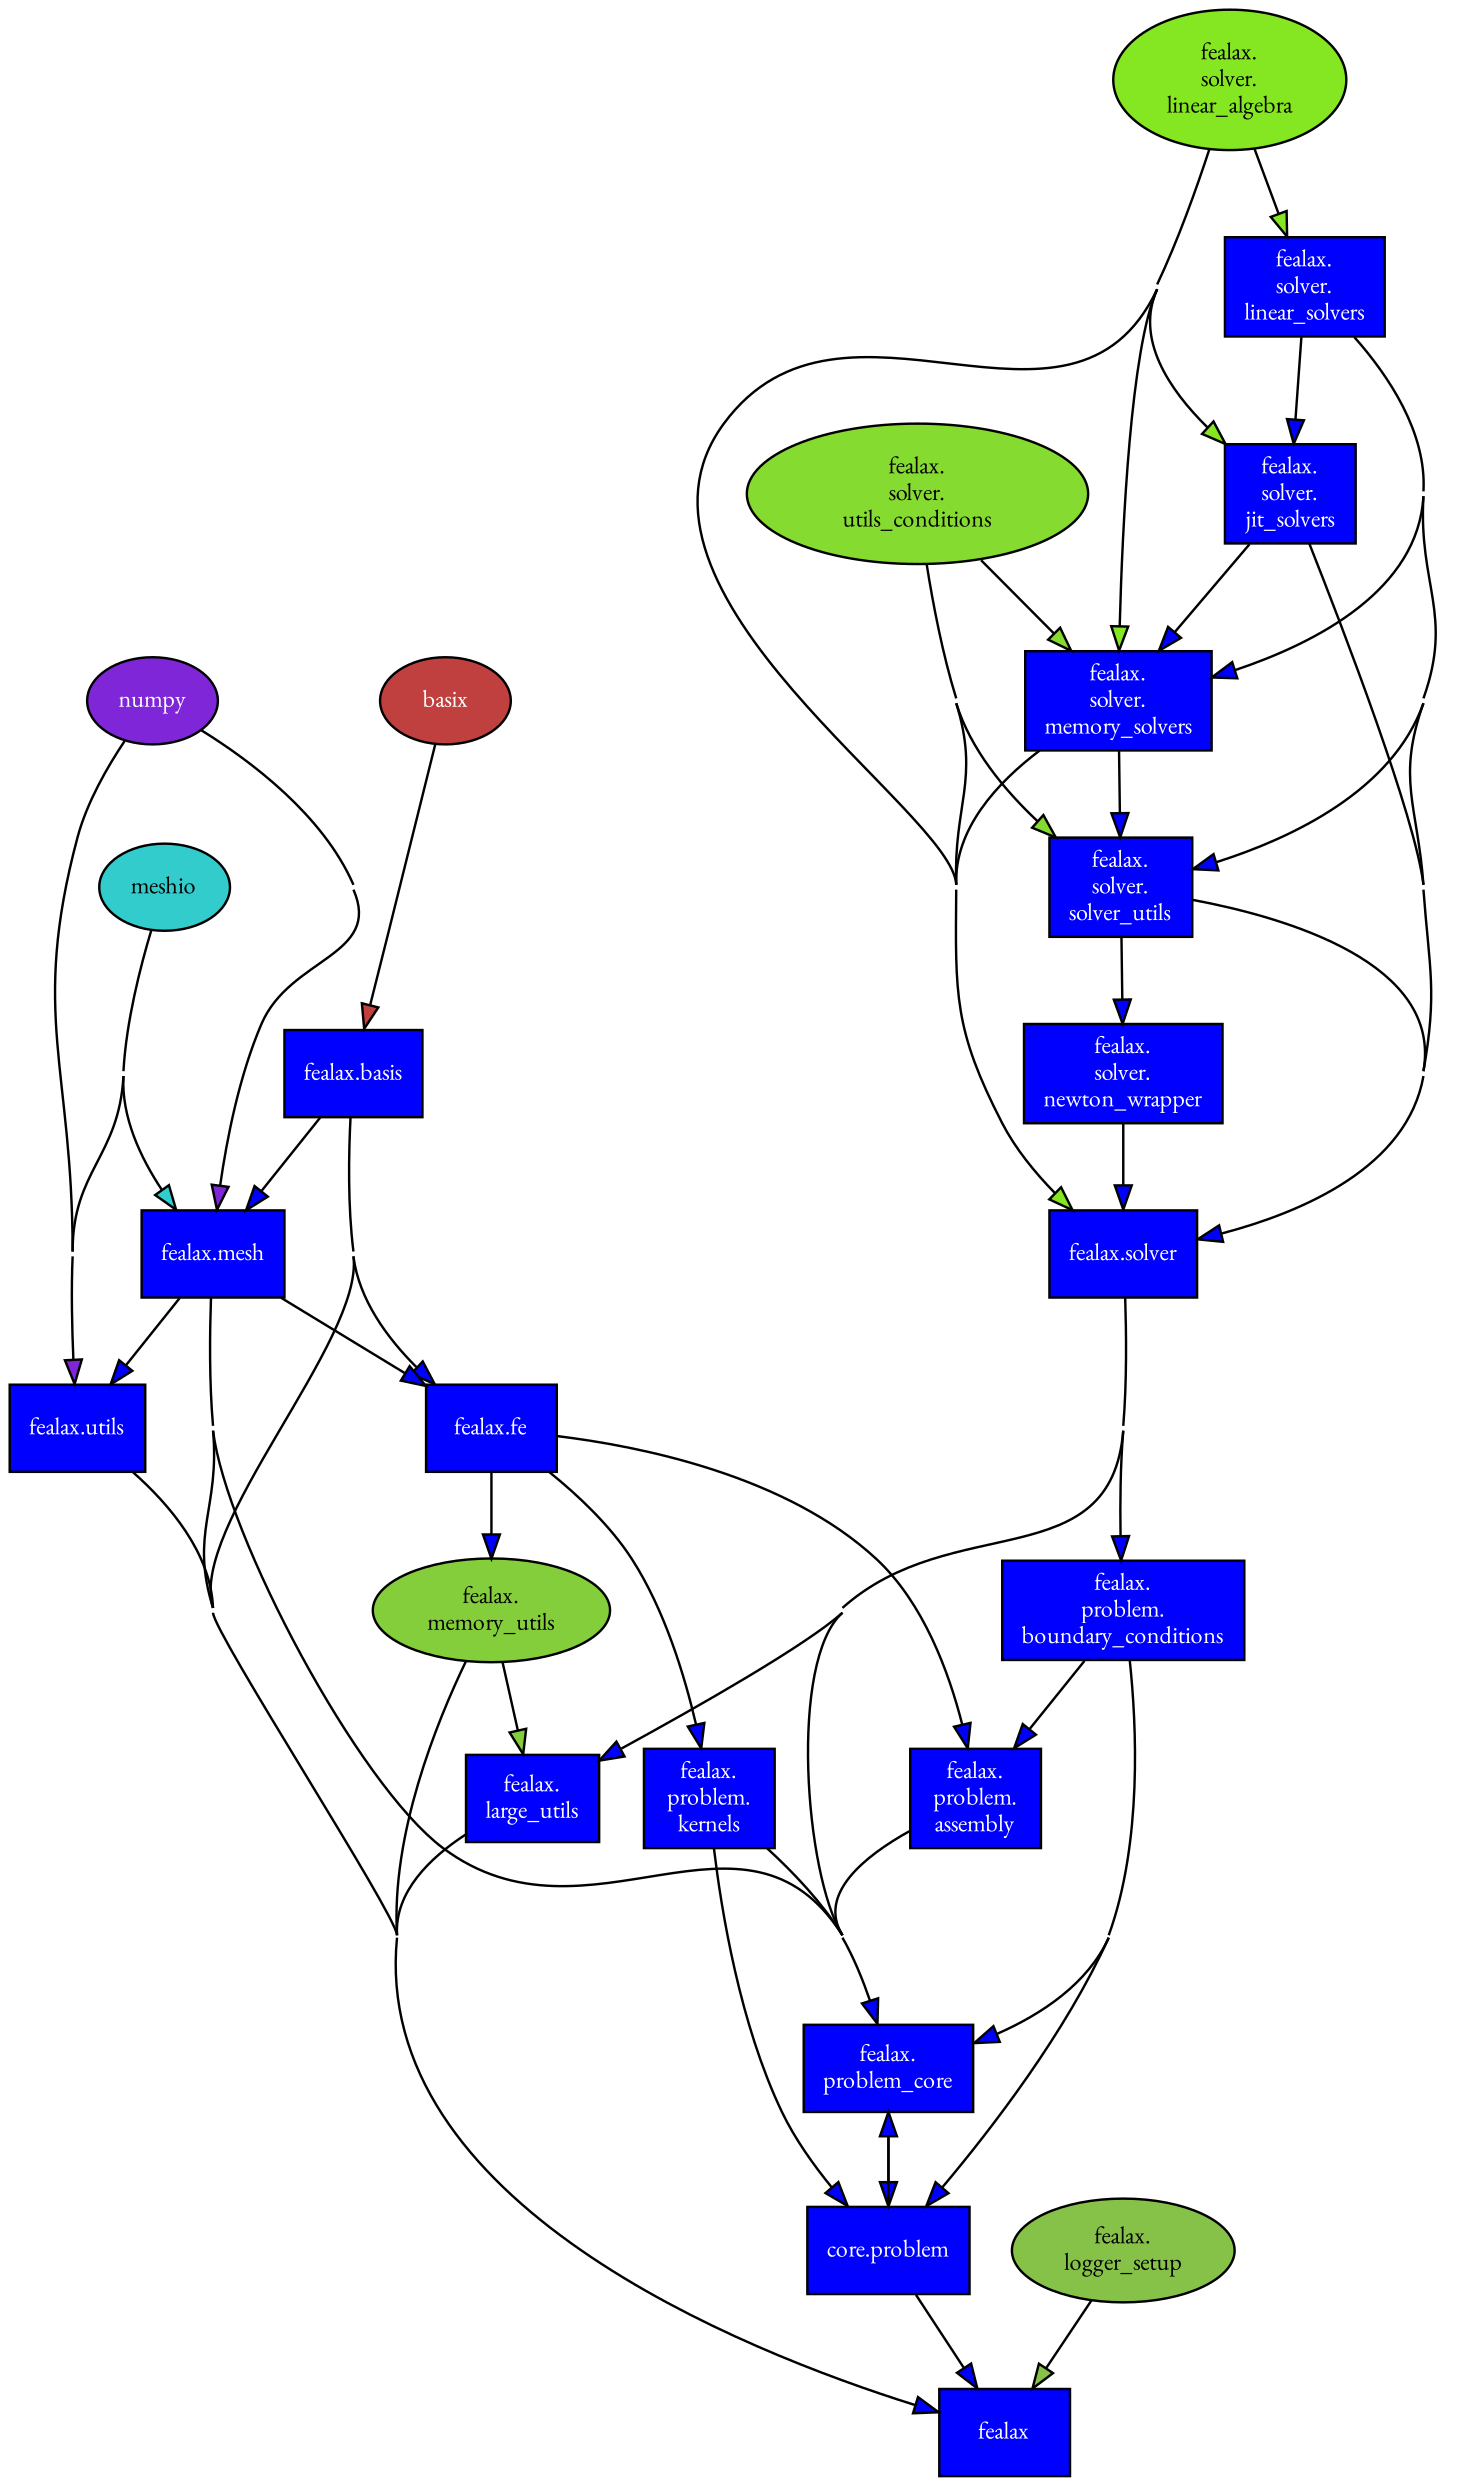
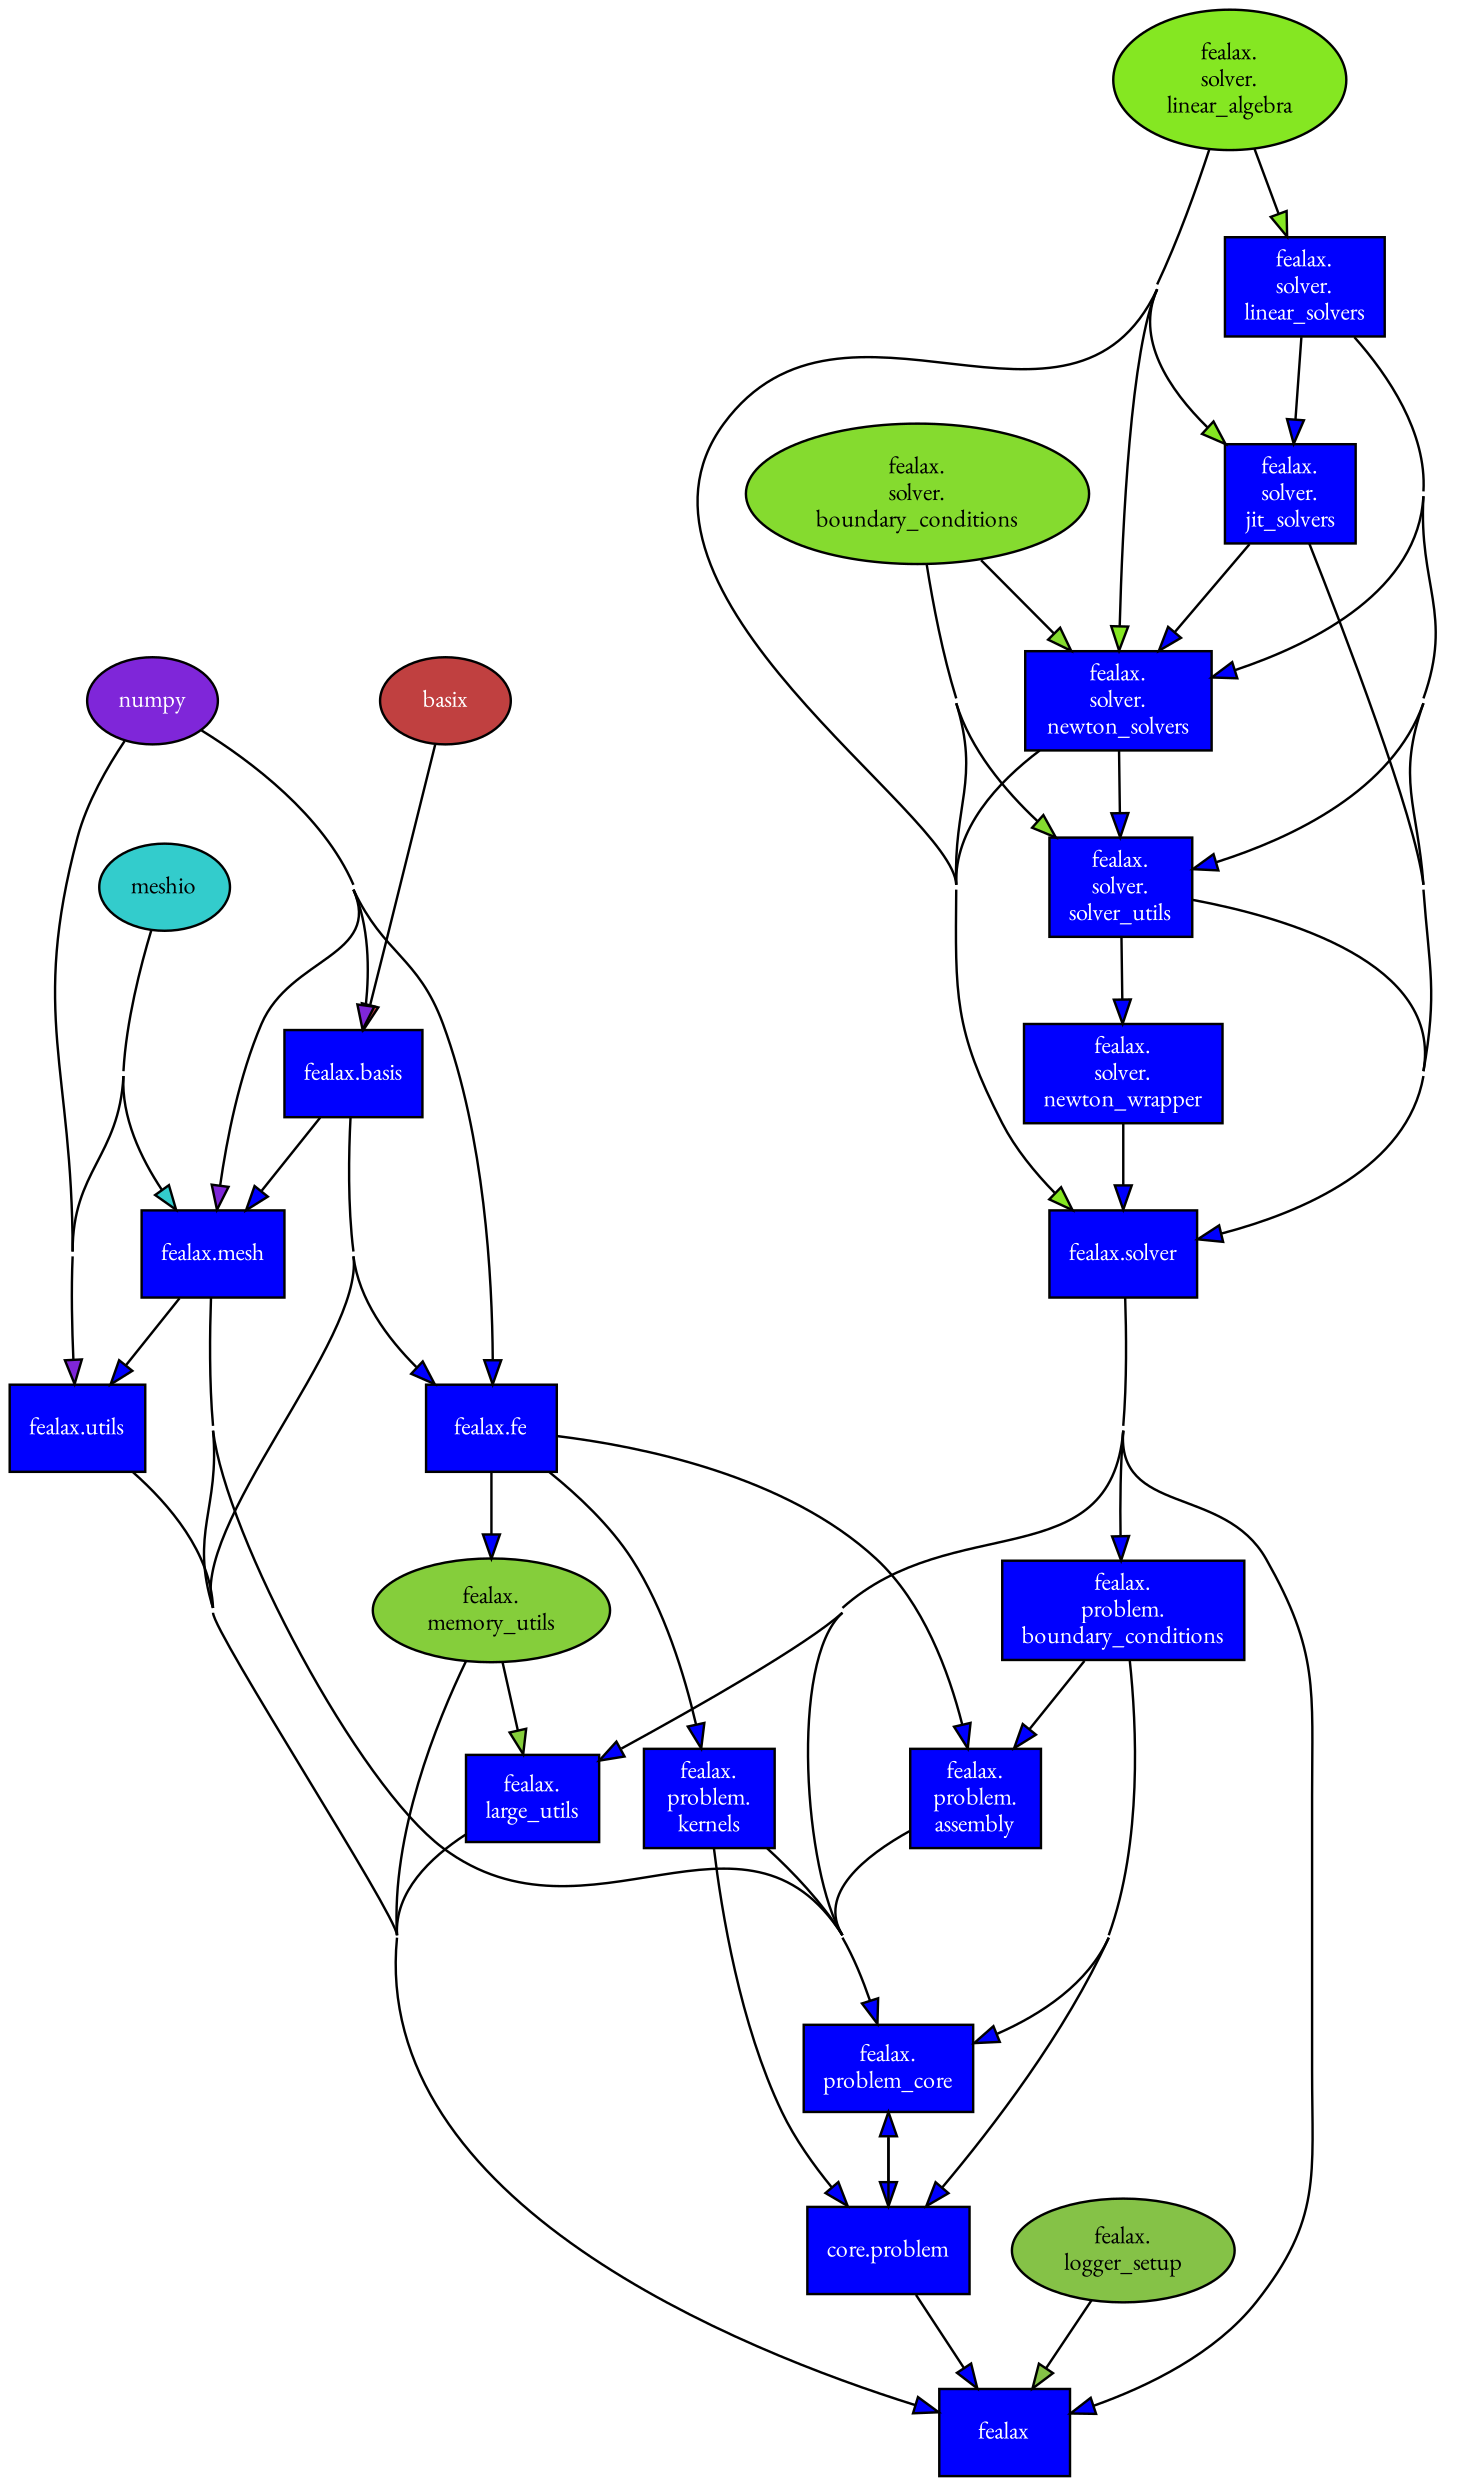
(917, 494) -> (917, 494)
(1118, 701) -> (1118, 701)
none -> (367, 947)
(343, 1335) -> (468, 1109)
none -> (1312, 1928)
